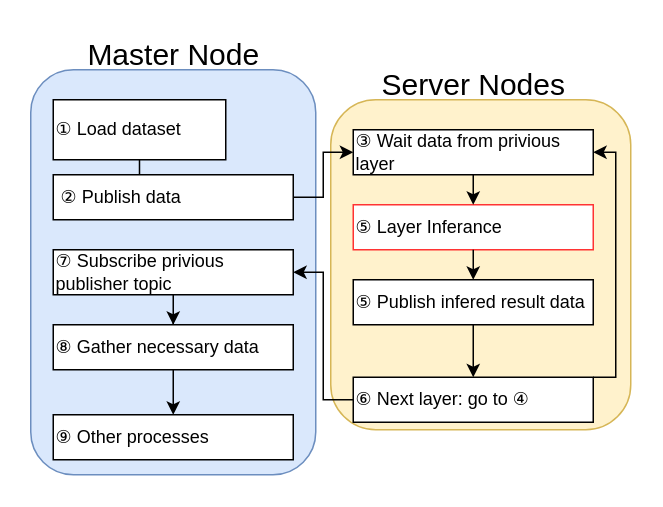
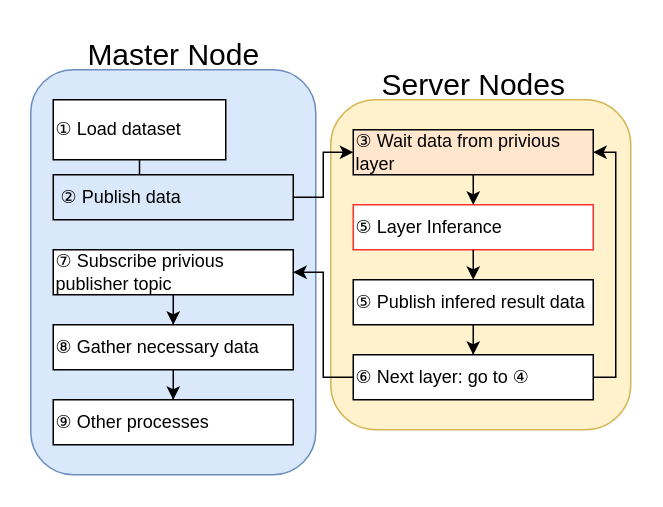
(473, 152) -> (473, 152)
(173, 197) -> (173, 197)
(473, 400) -> (473, 377)
(173, 437) -> (173, 422)
